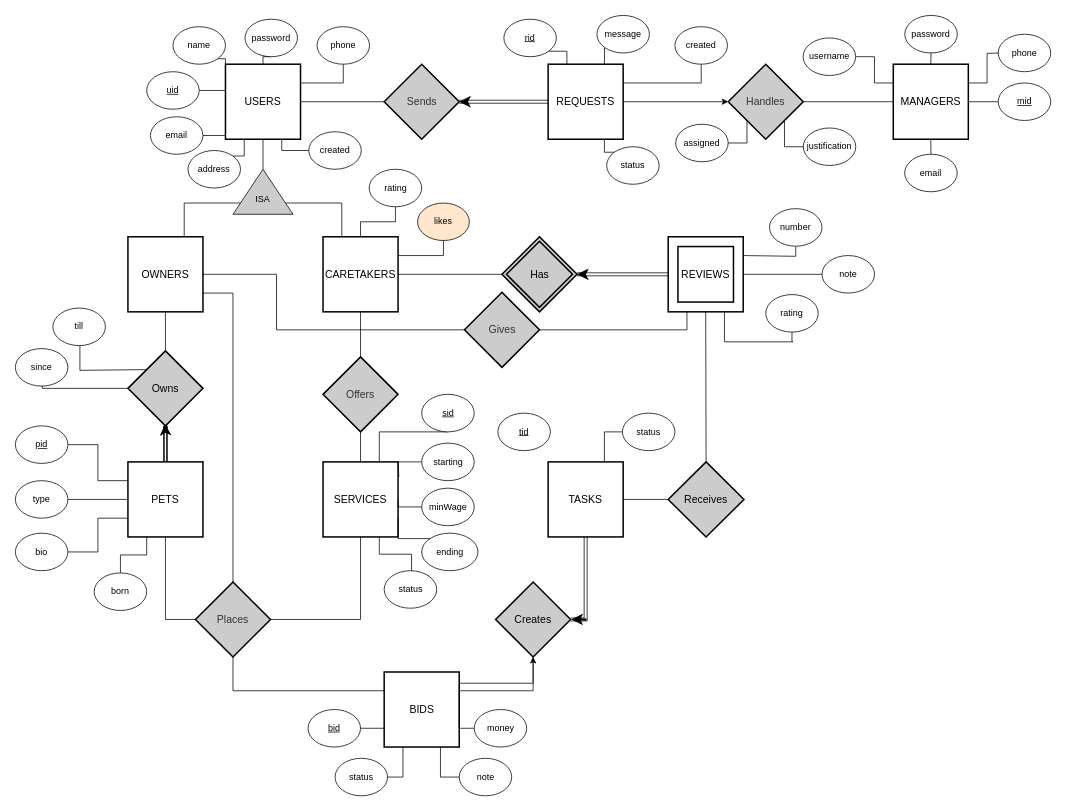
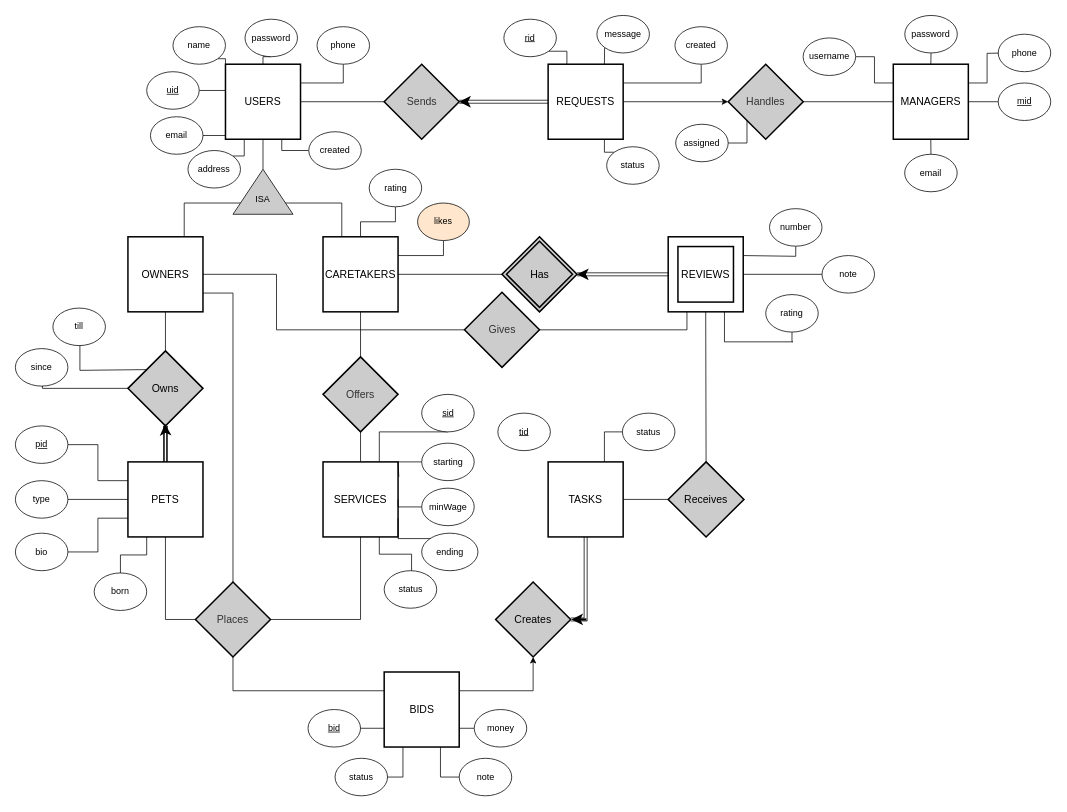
(784, 143) -> none
(829, 147) -> none
(493, 683) -> (460, 728)
